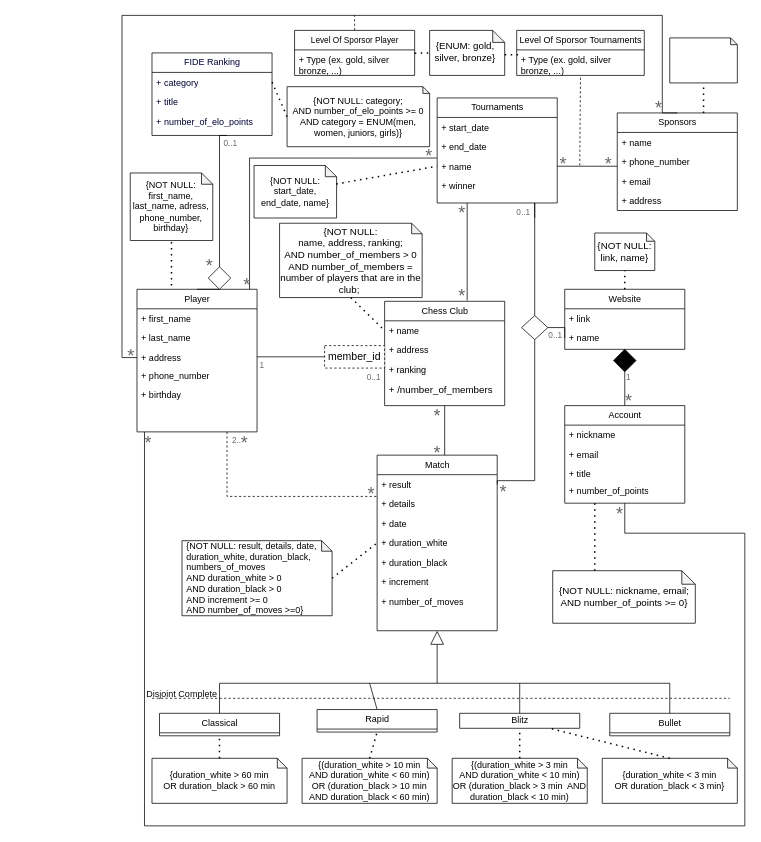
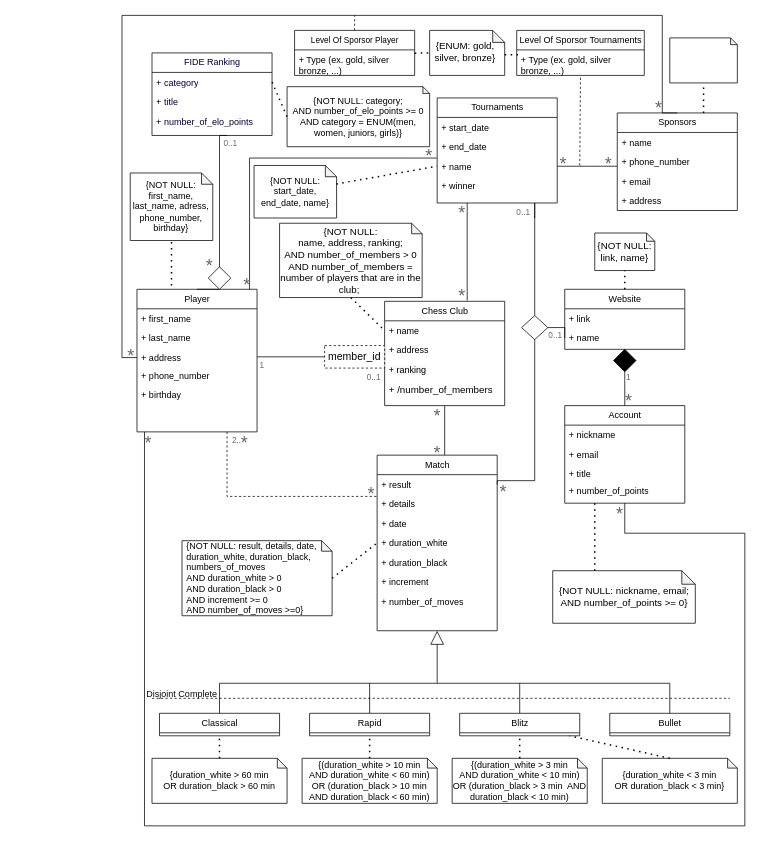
(377, 720) -> (369, 724)
(519, 720) -> (519, 724)
